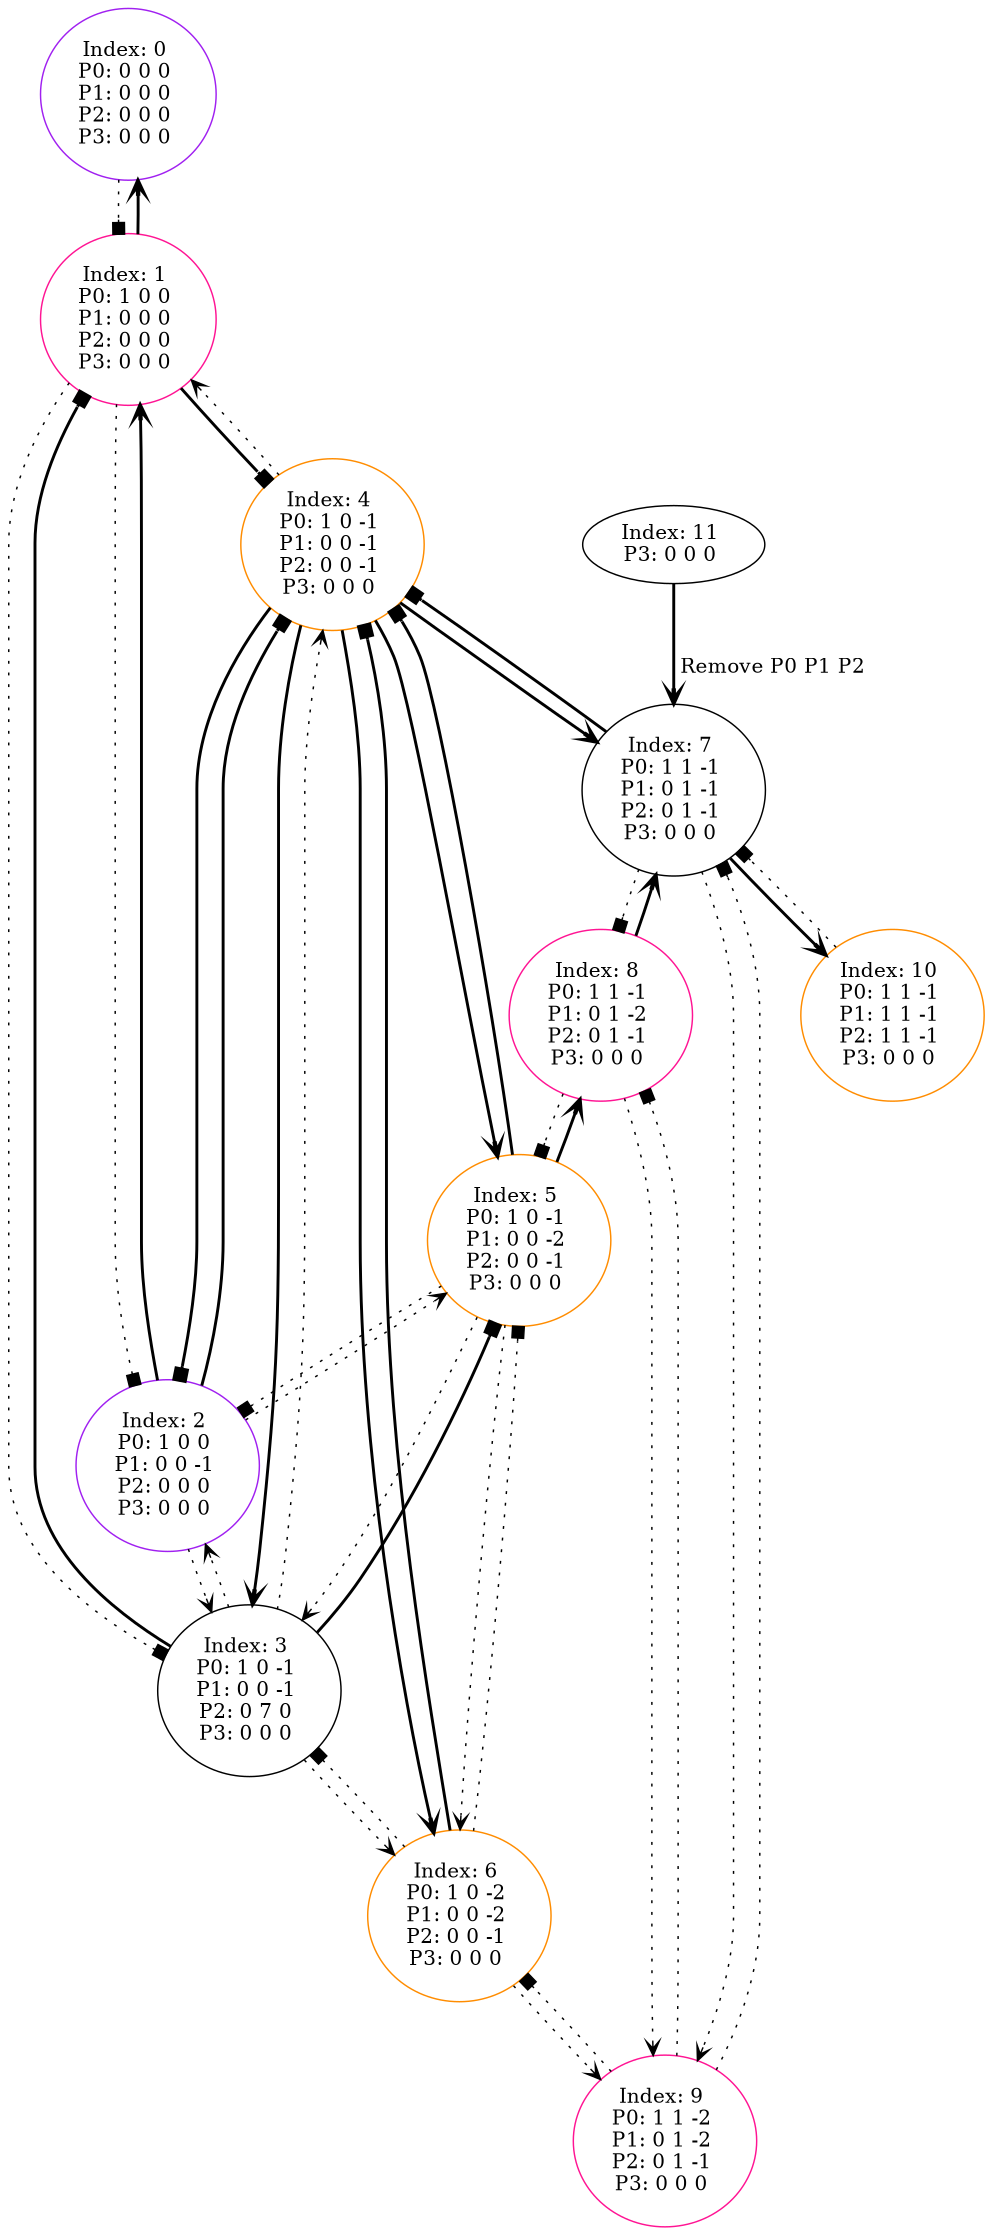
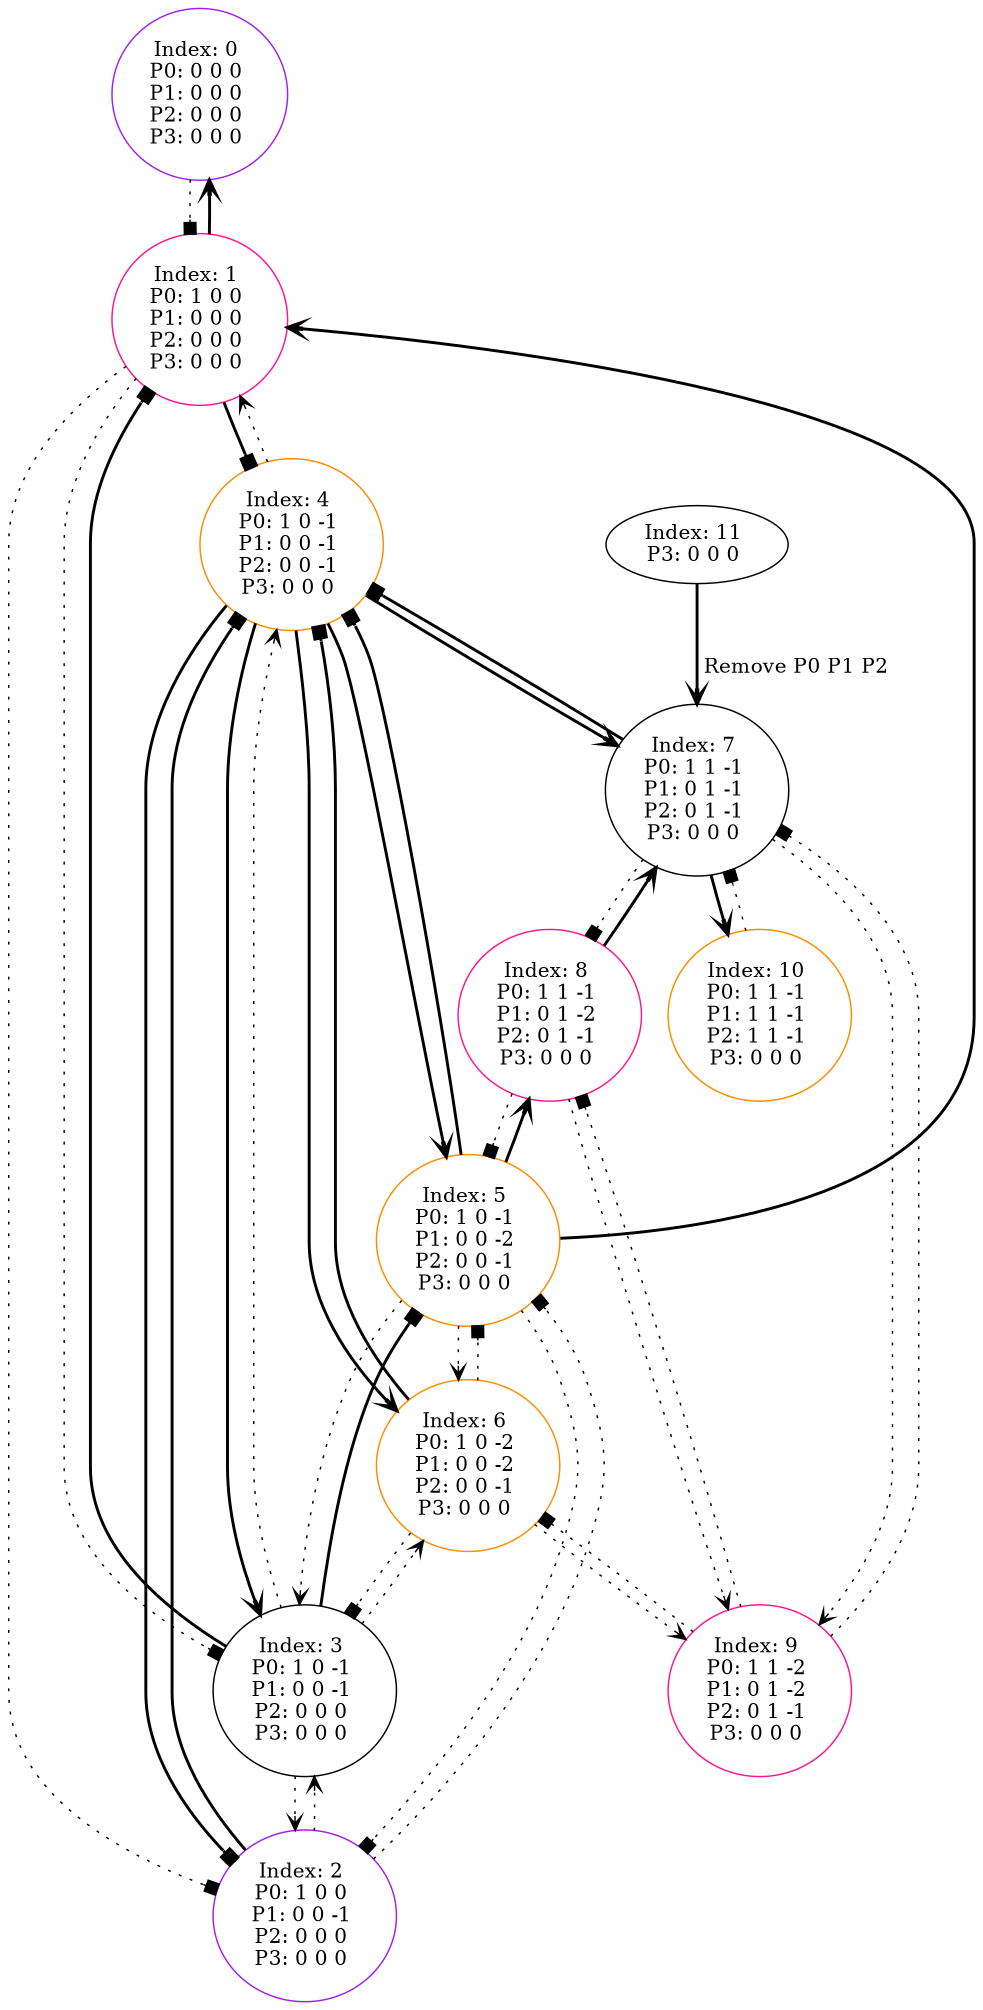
(141, 900) -> (974, 670)
(340, 1361) -> (564, 1607)
(249, 1691) -> (305, 1691)
